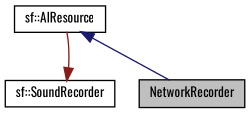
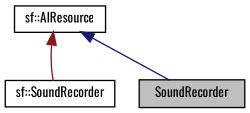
(69, 50) -> (51, 63)
(192, 94) -> (192, 94)
